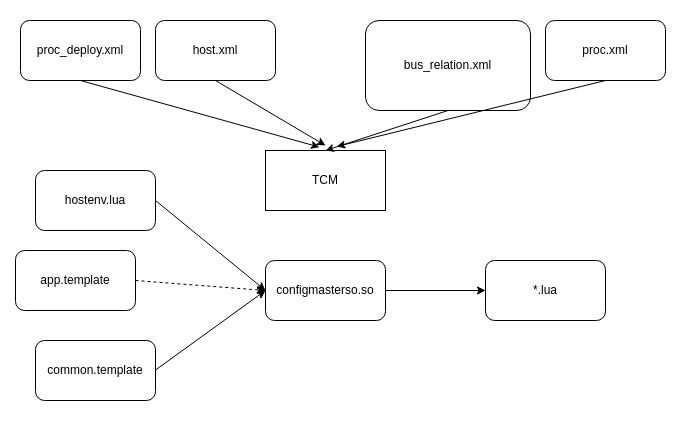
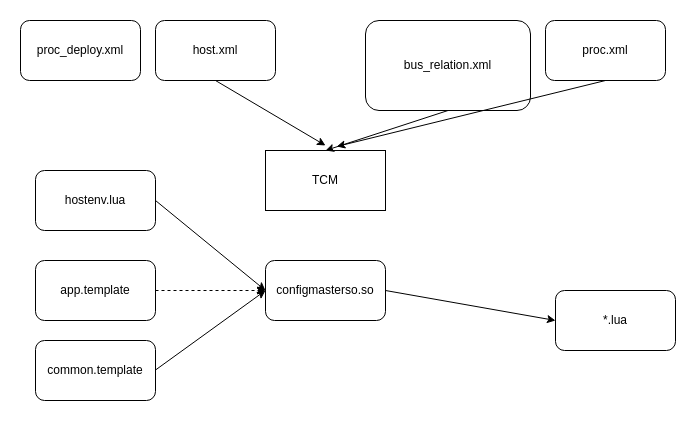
(196, 113) -> none
(76, 281) -> (96, 291)
(546, 291) -> (616, 321)
